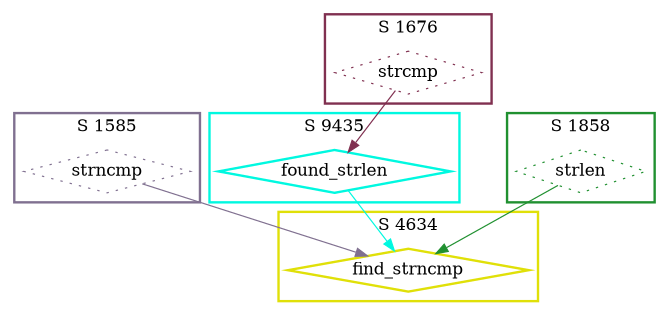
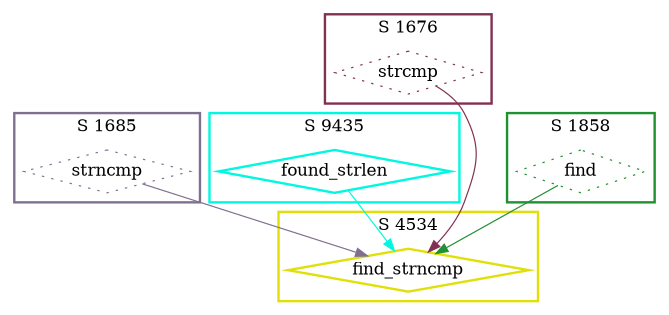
(373, 120) -> (475, 163)
(107, 127) -> (107, 127)
(581, 171) -> (581, 171)
(408, 226) -> (408, 226)
